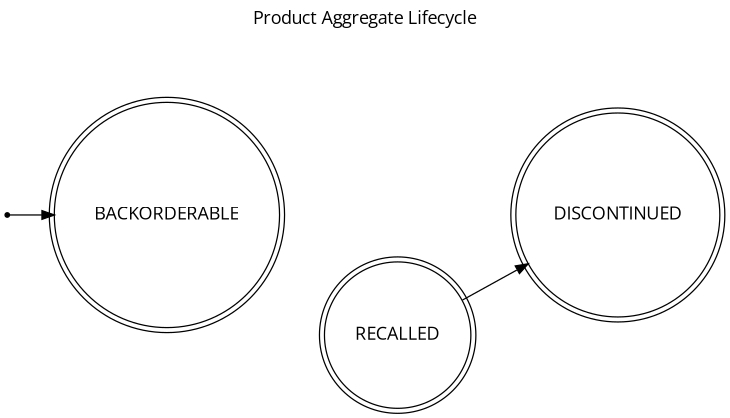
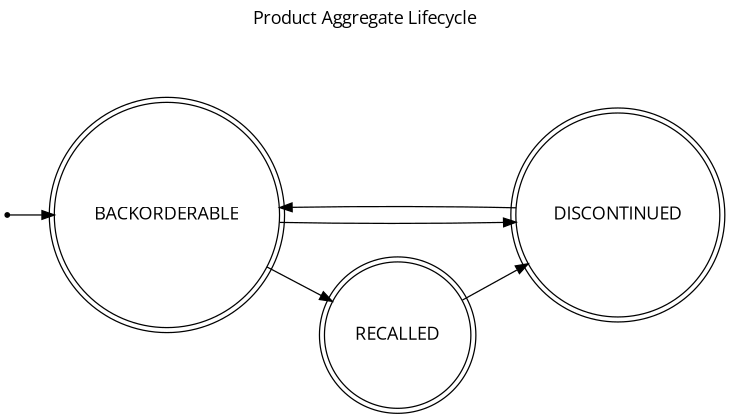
none -> (404, 207)
none -> (392, 223)
none -> (294, 281)
